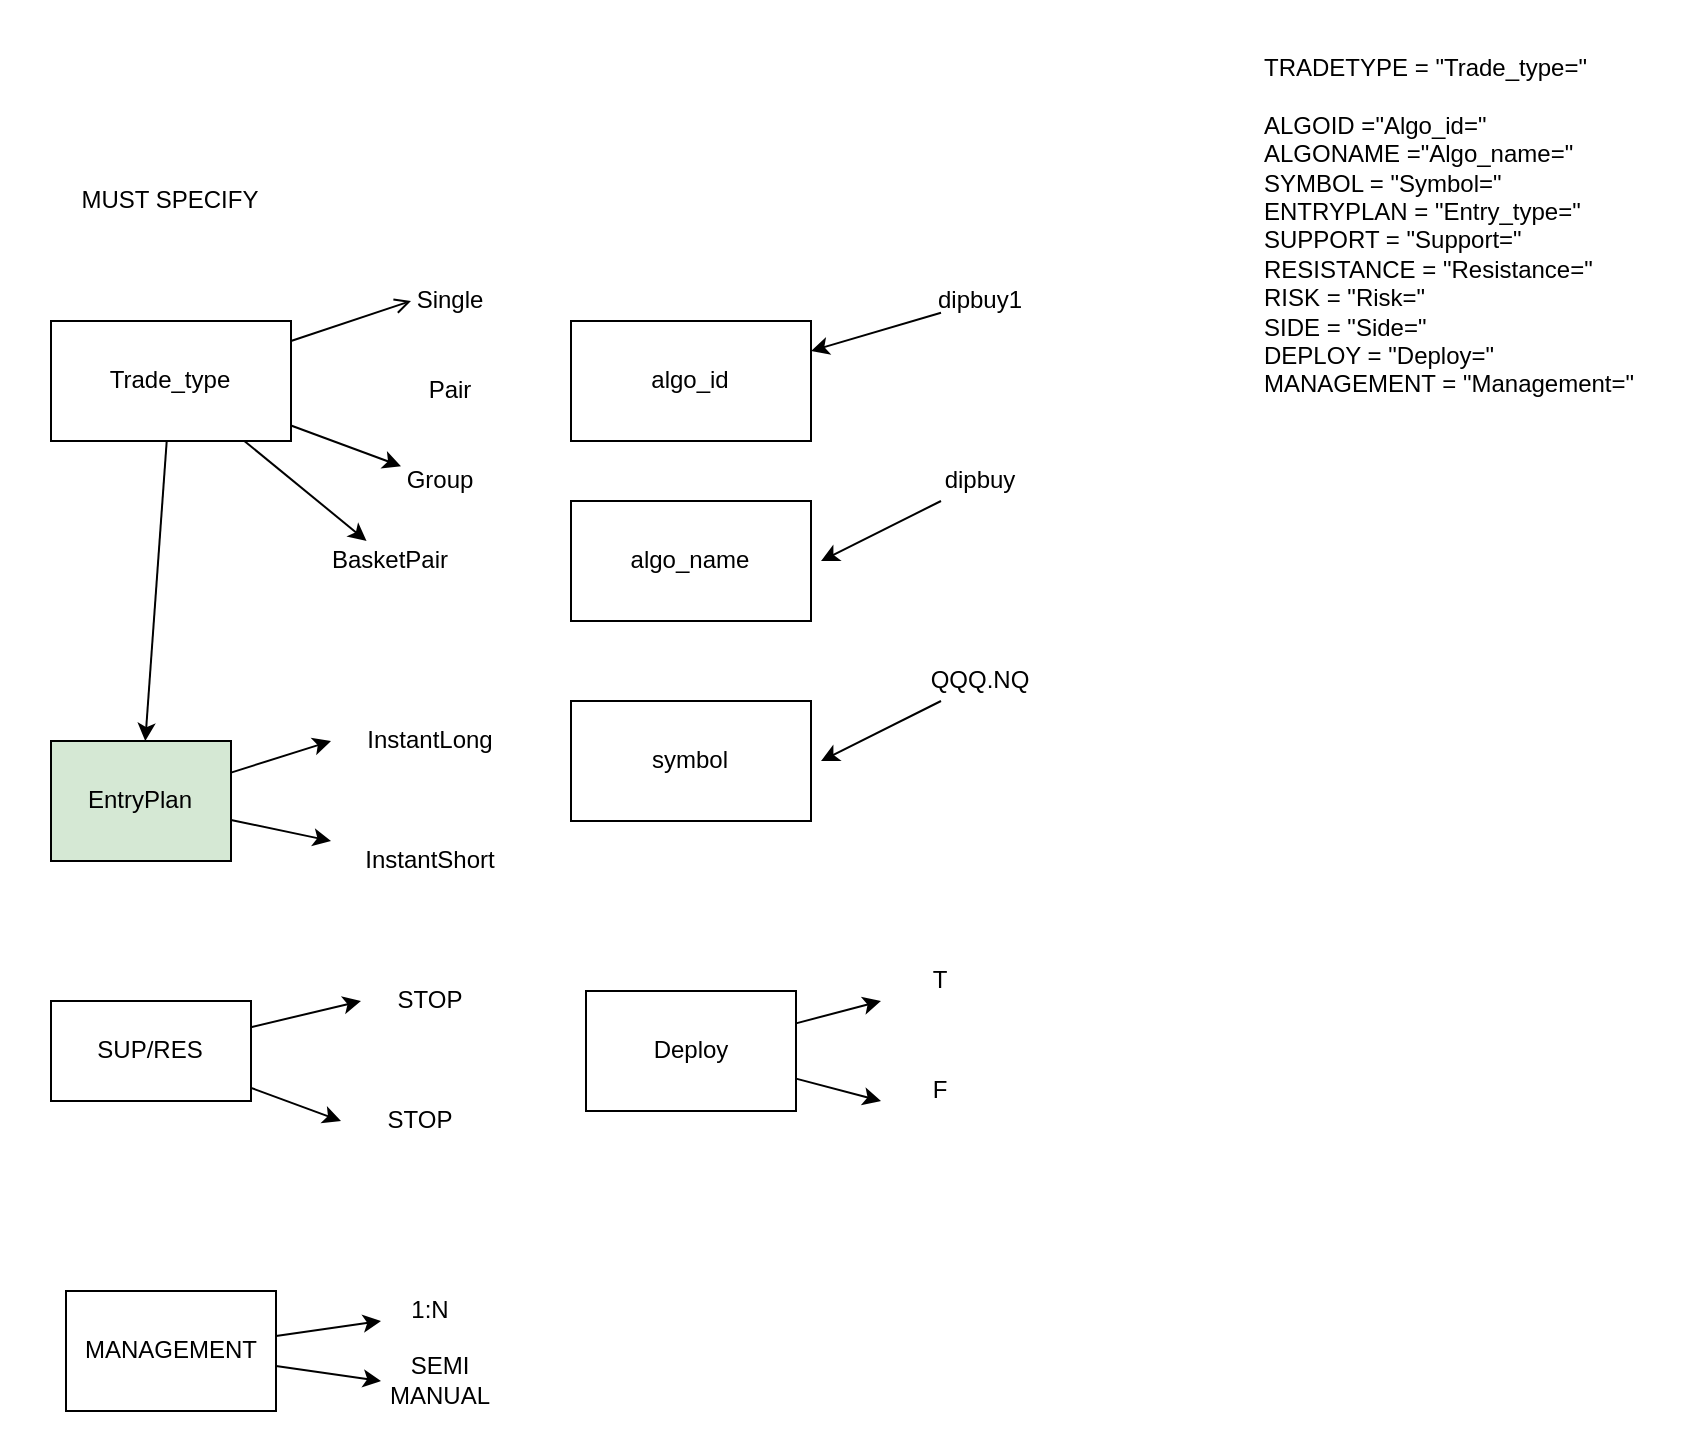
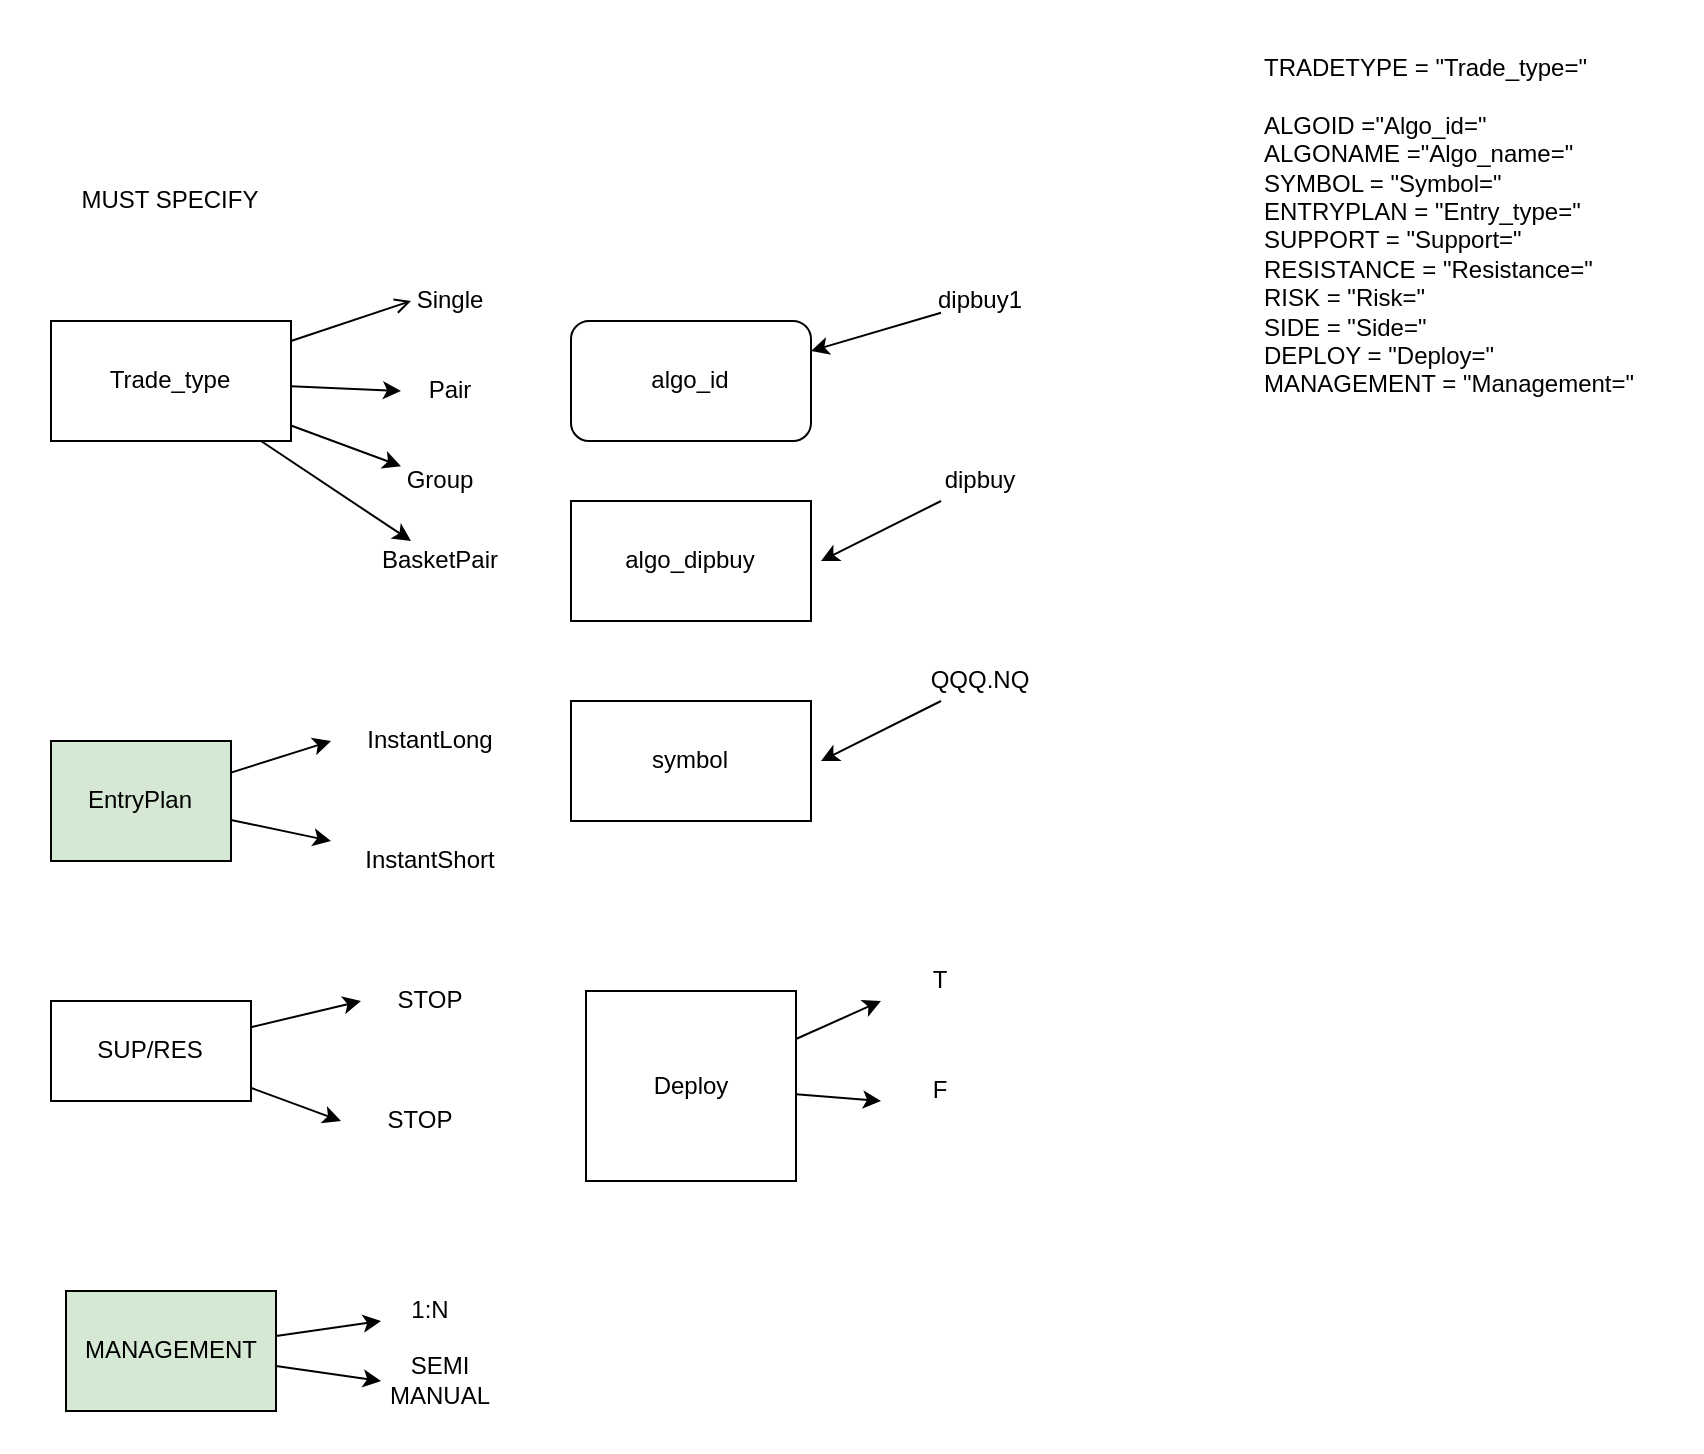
(691, 381) -> (691, 381)
(391, 561) -> (441, 561)
(691, 561) -> (691, 561)
(156, 585) -> (339, 388)
(691, 1051) -> (691, 1086)
(171, 1351) -> (171, 1351)
